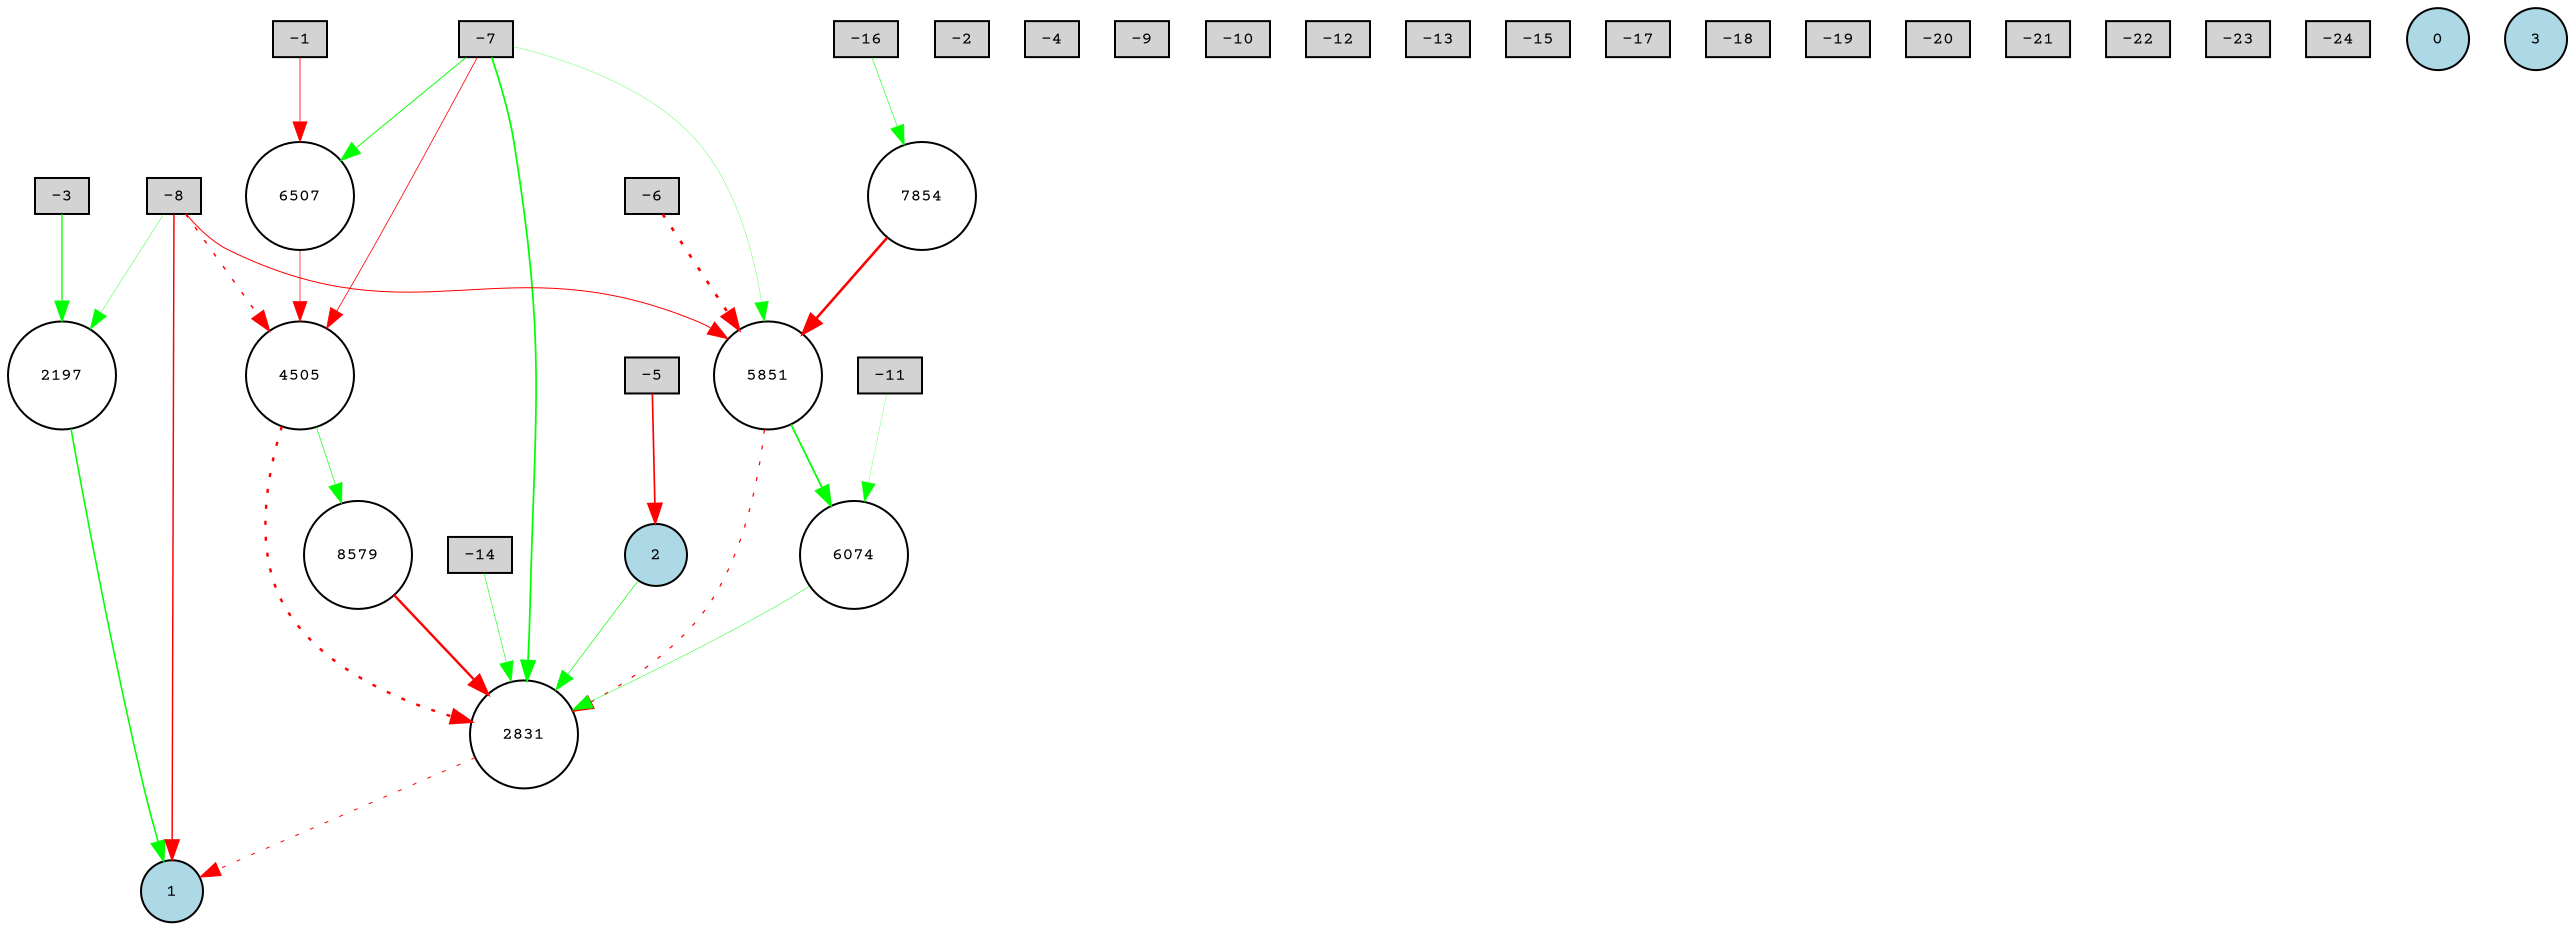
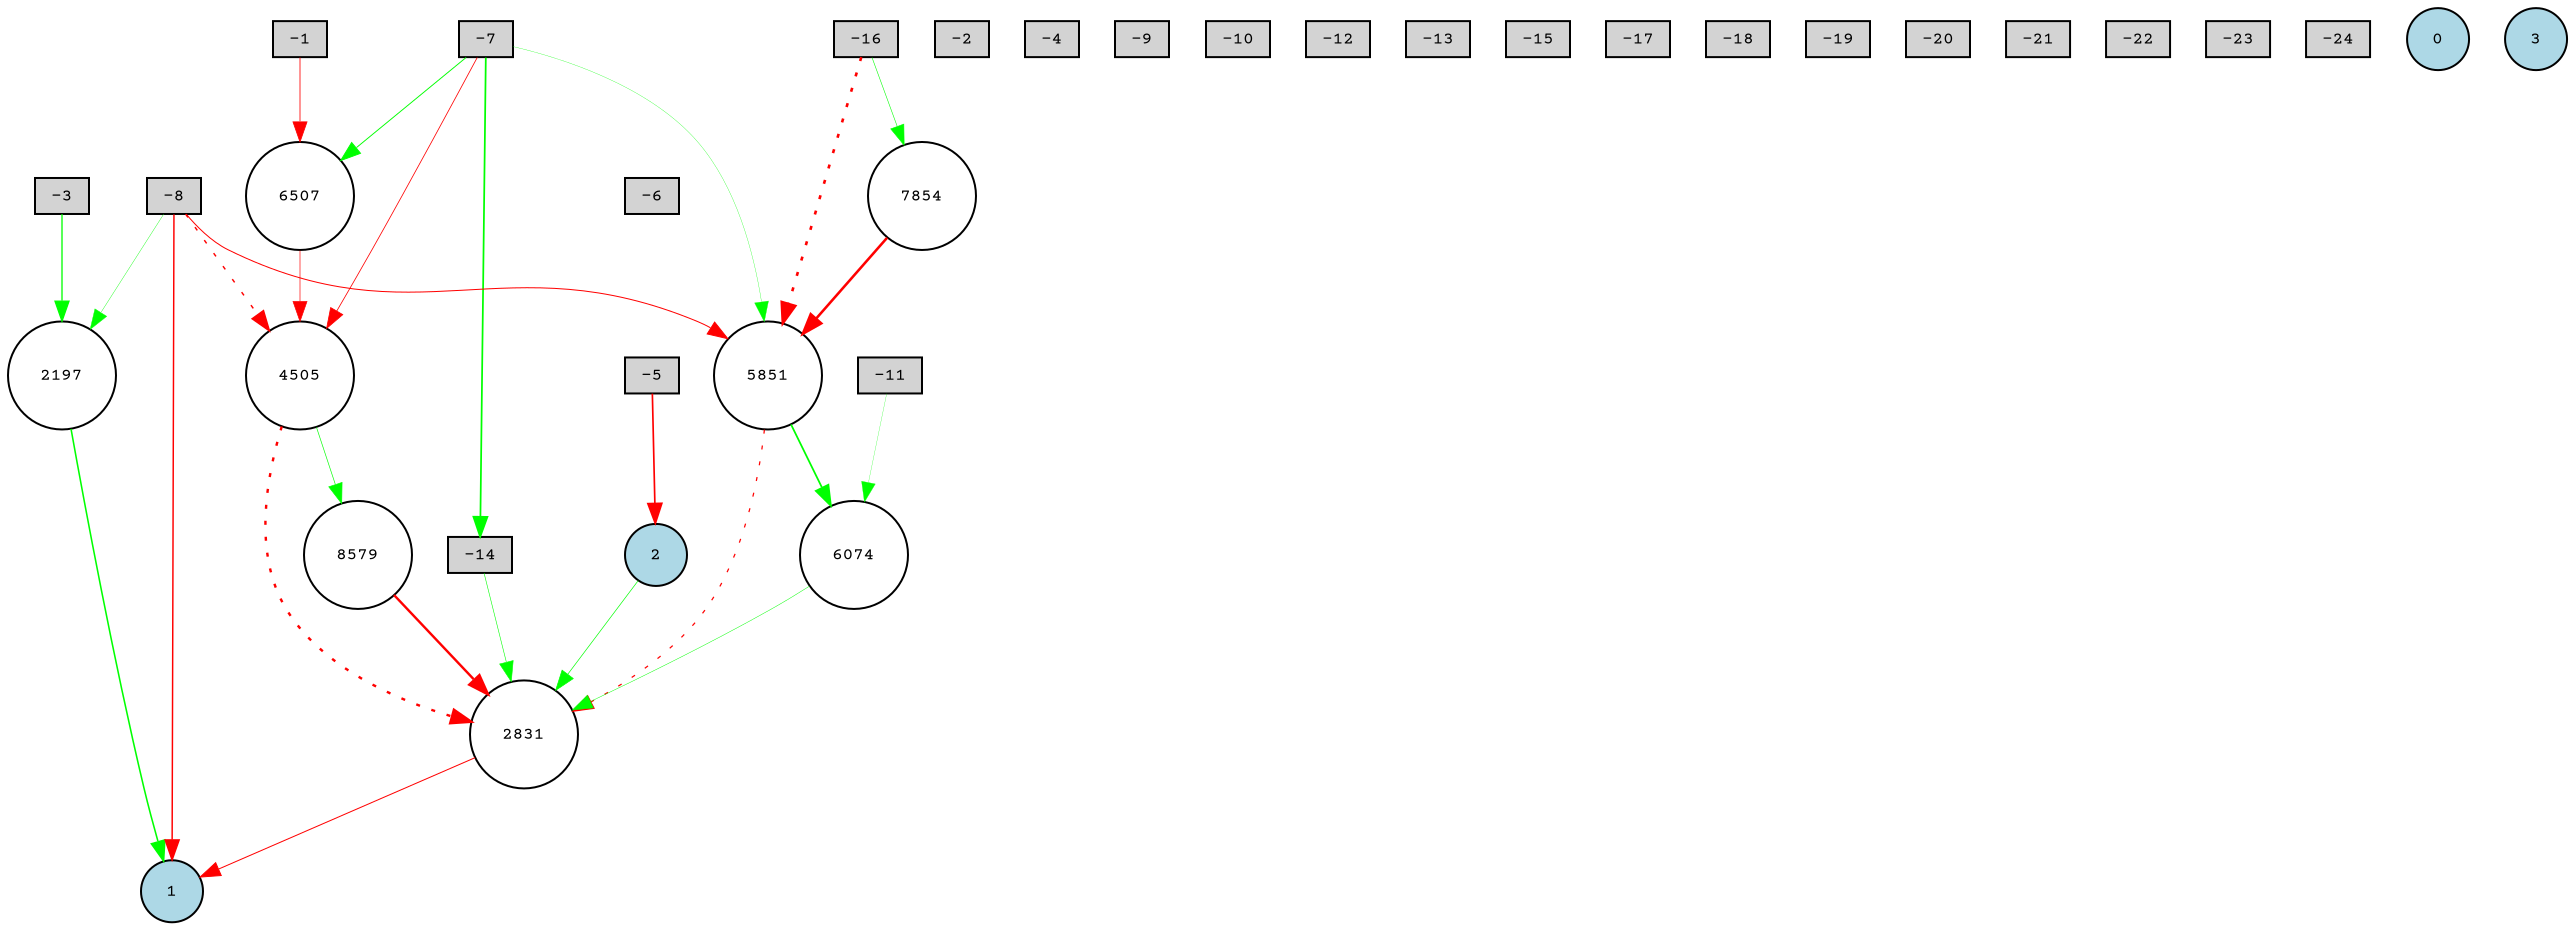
(695, 263) -> (825, 180)
(536, 357) -> (483, 276)
(347, 813) -> (347, 813)
